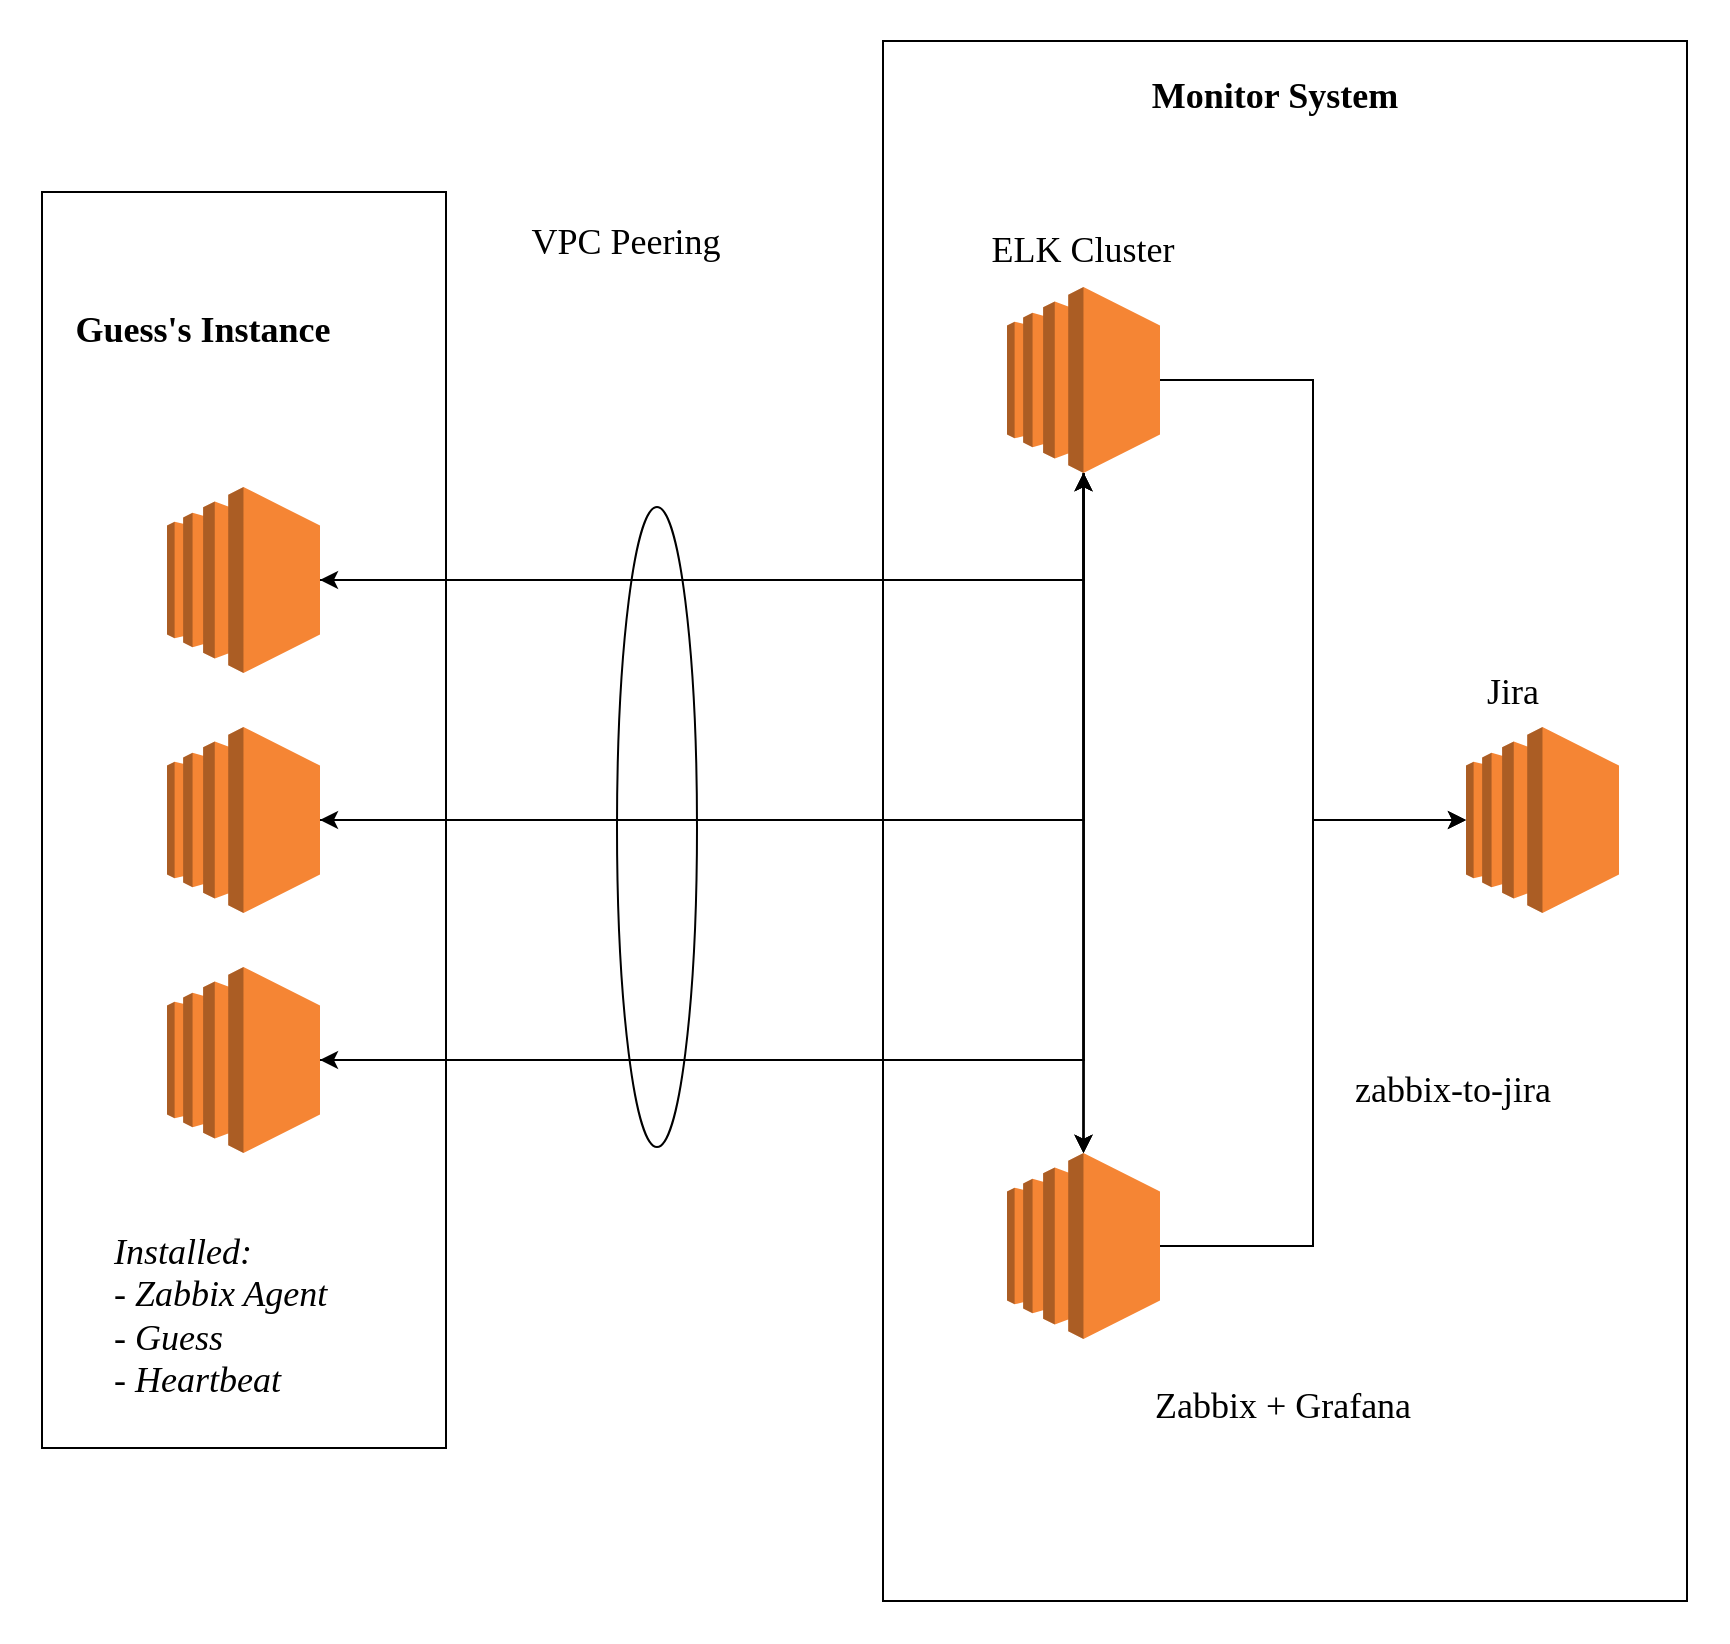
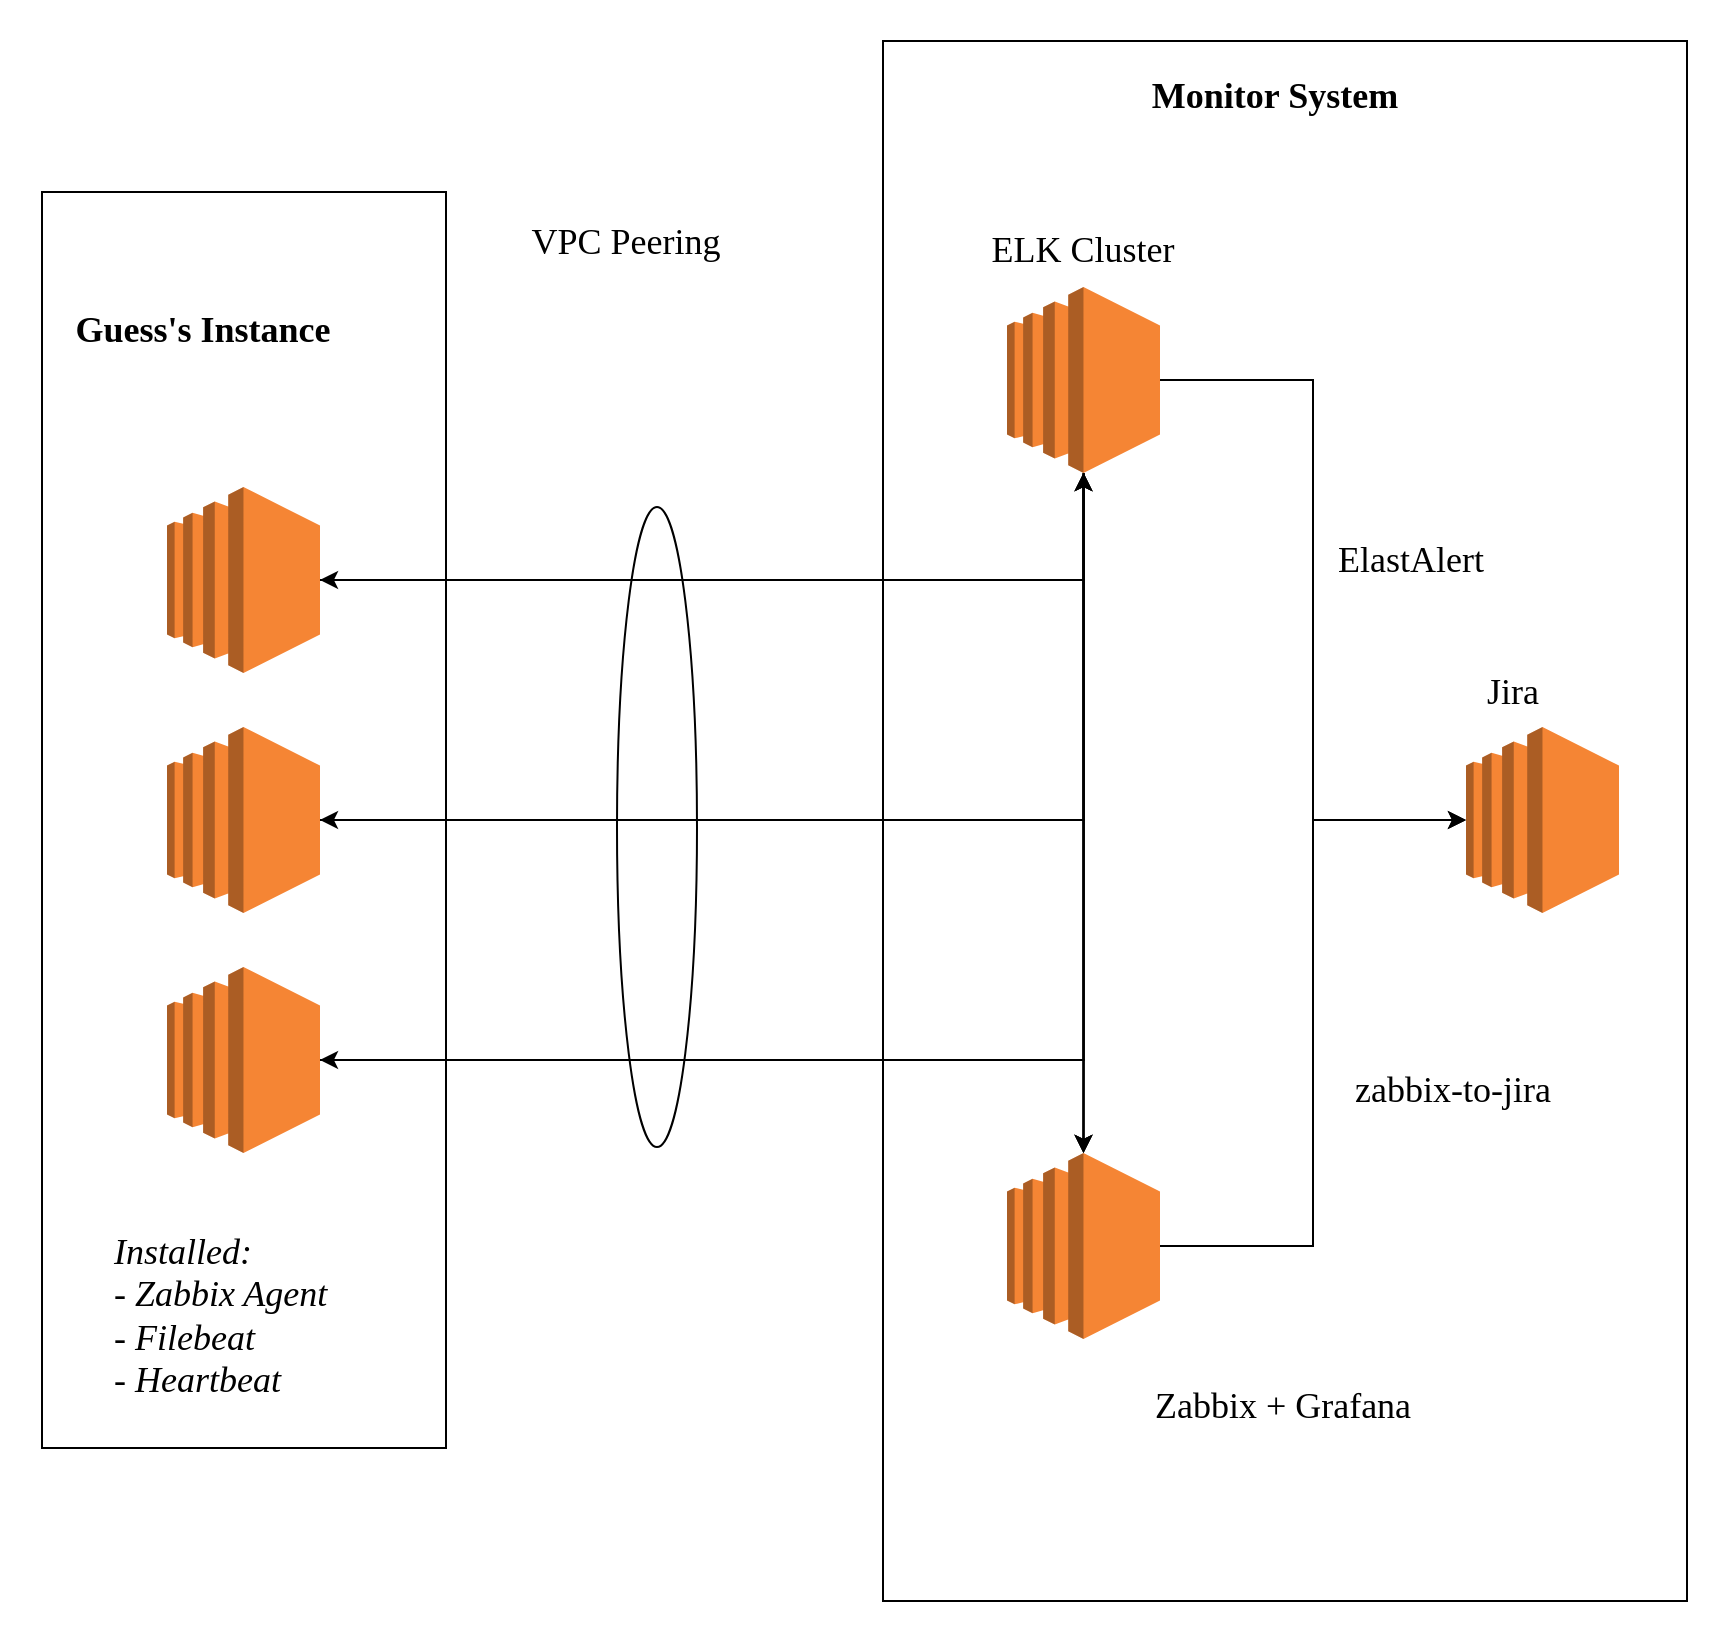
none -> (1412, 560)
(200, 1339) -> (200, 1339)
